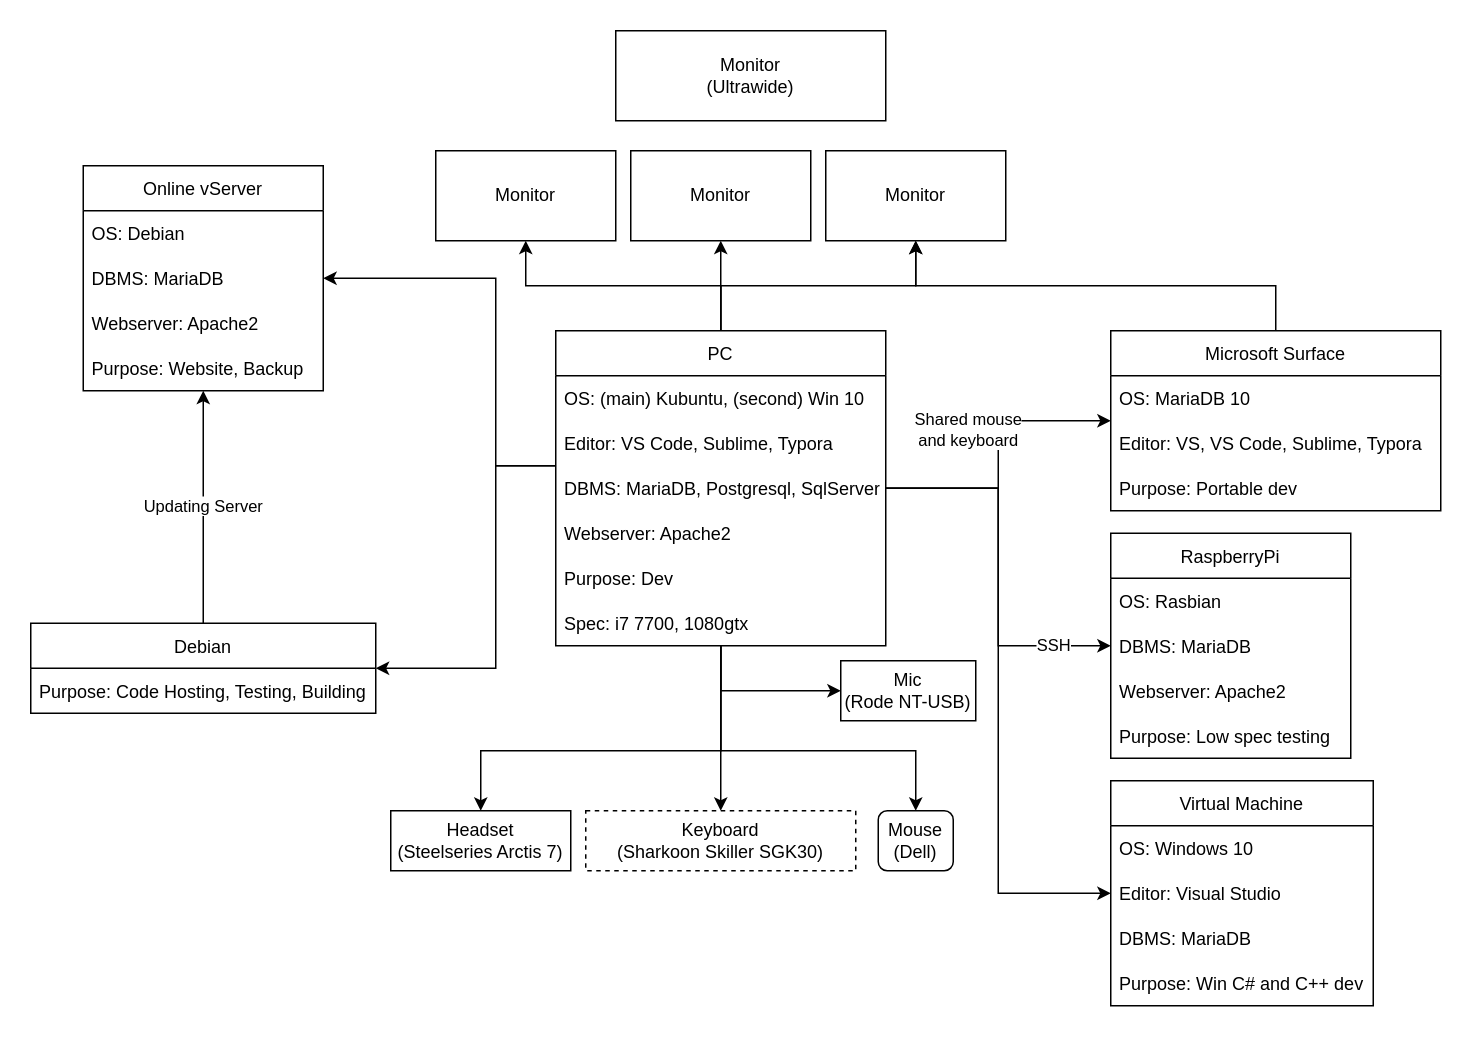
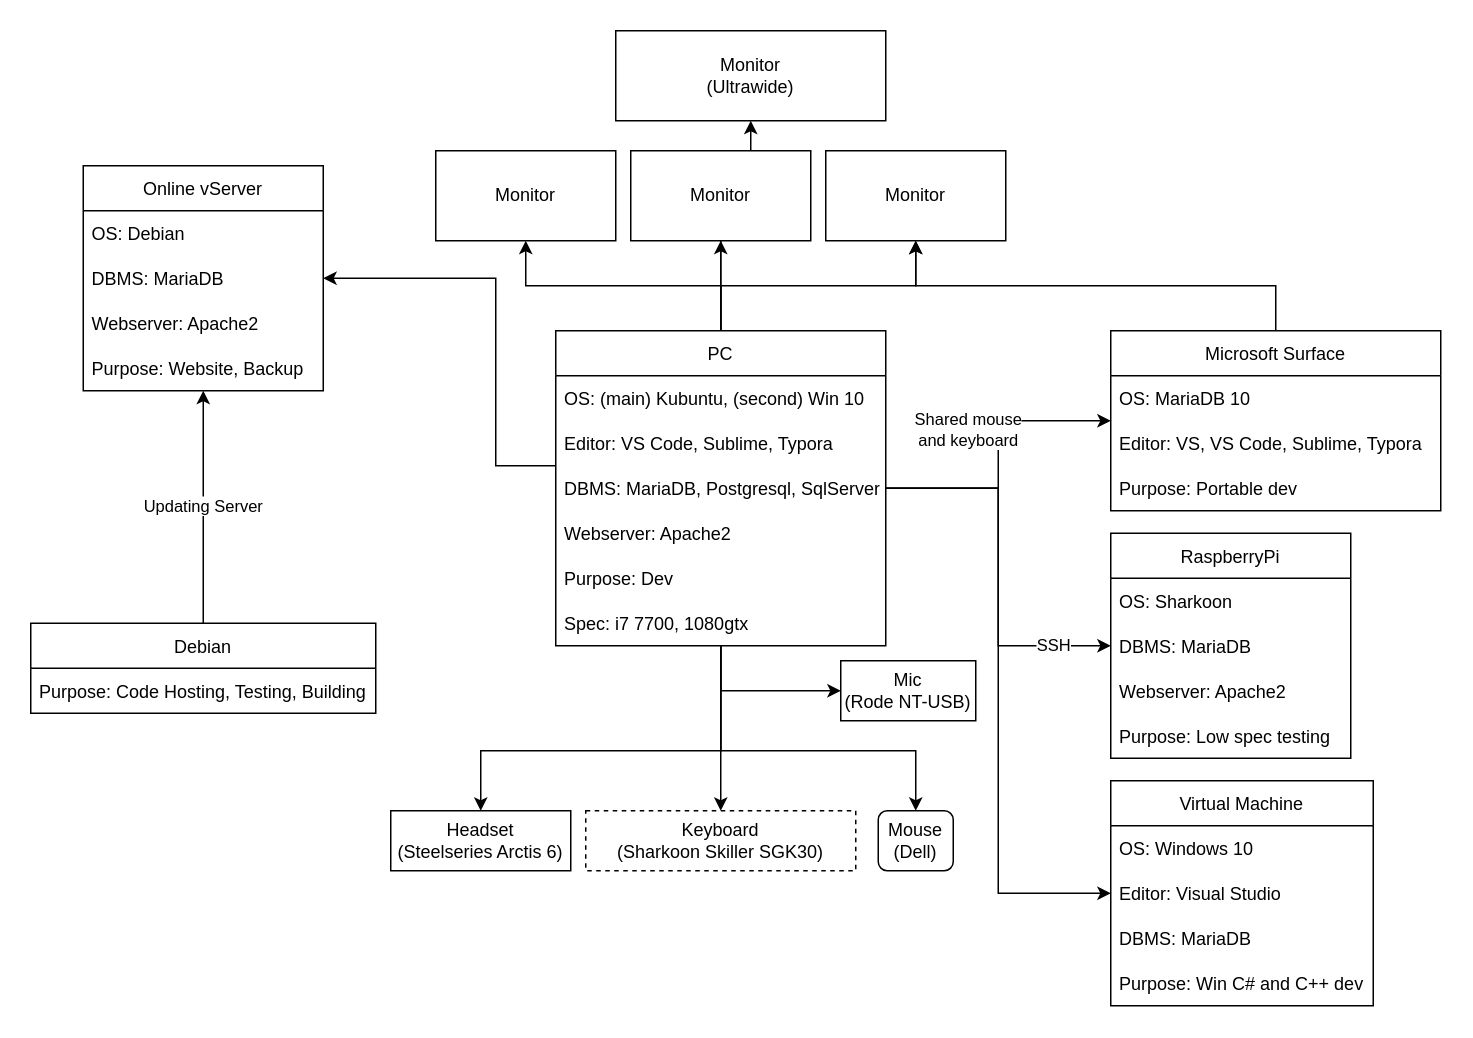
none -> (751, 141)
(1167, 602) -> (1175, 602)
(496, 622) -> none
(481, 841) -> (481, 841)
